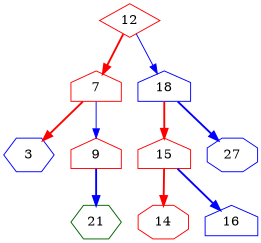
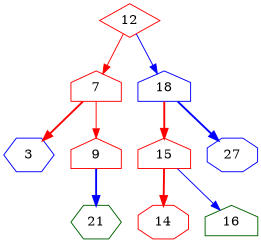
(115, 50) -> (115, 50)
(96, 115) -> (96, 115)
(195, 186) -> (195, 186)
(231, 222) -> (231, 222)
